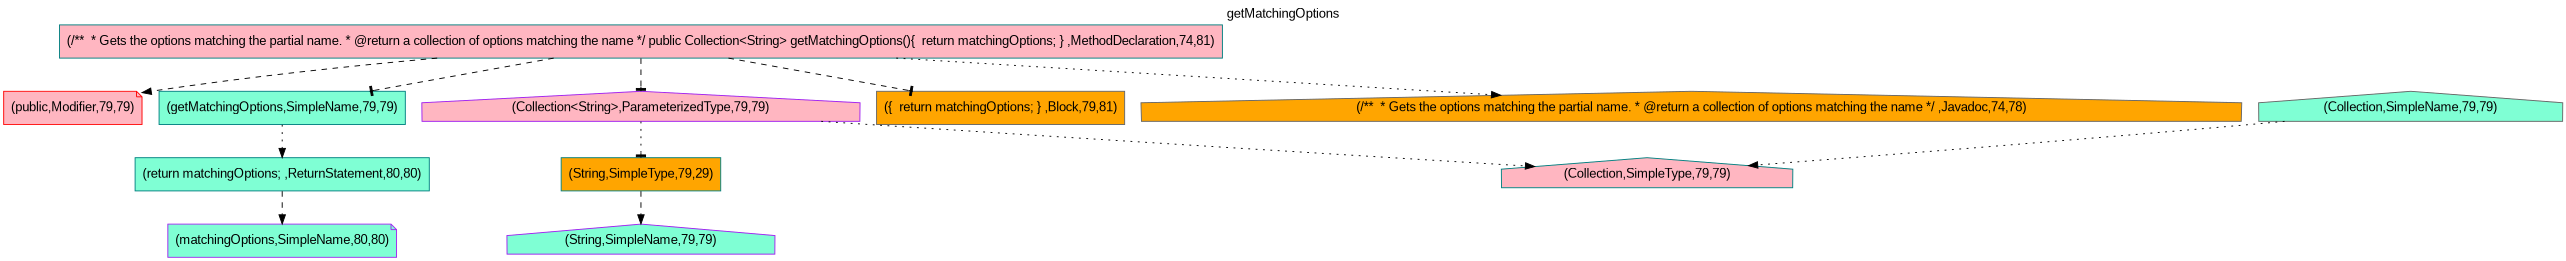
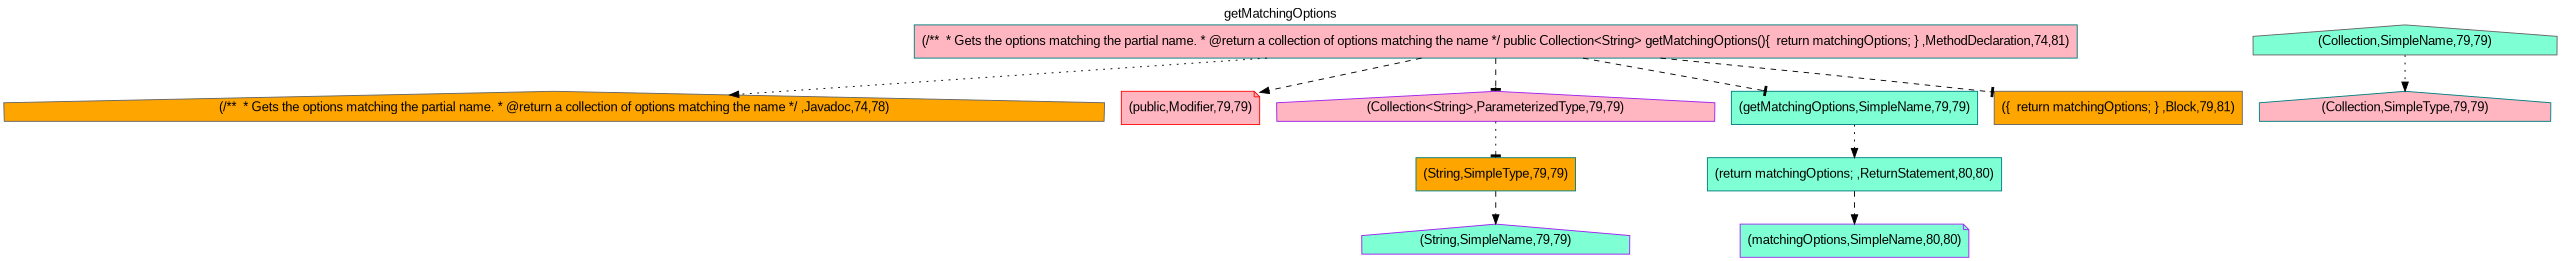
(1173, 144) -> none
(641, 174) -> (1496, 174)
